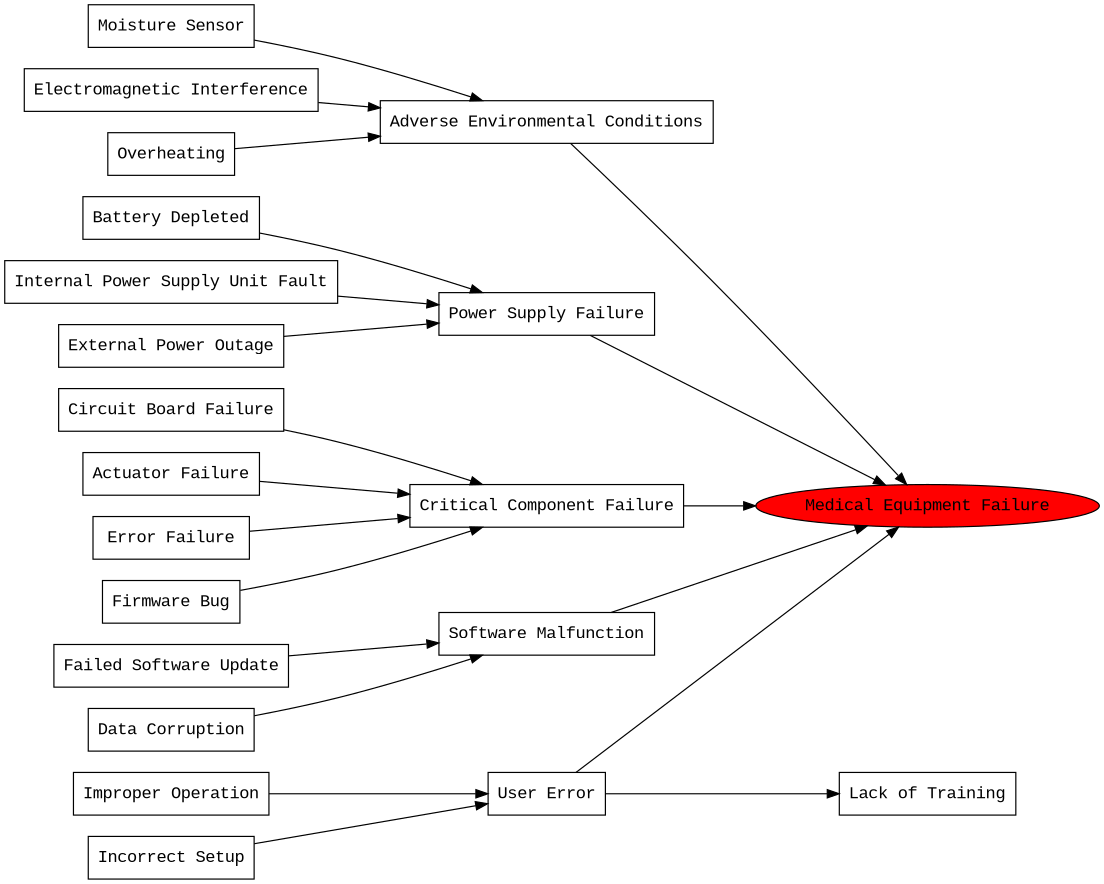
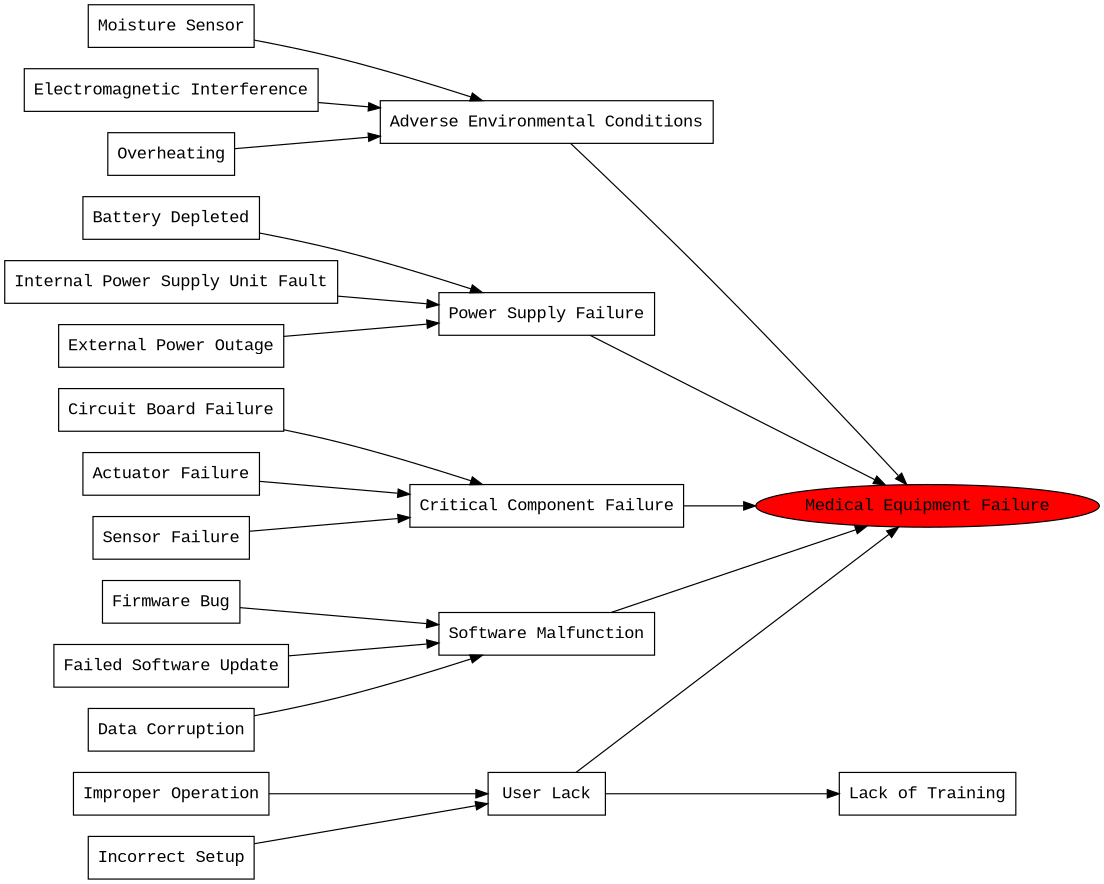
(171, 538) -> (171, 538)
(357, 565) -> (333, 616)
(547, 794) -> (547, 794)
